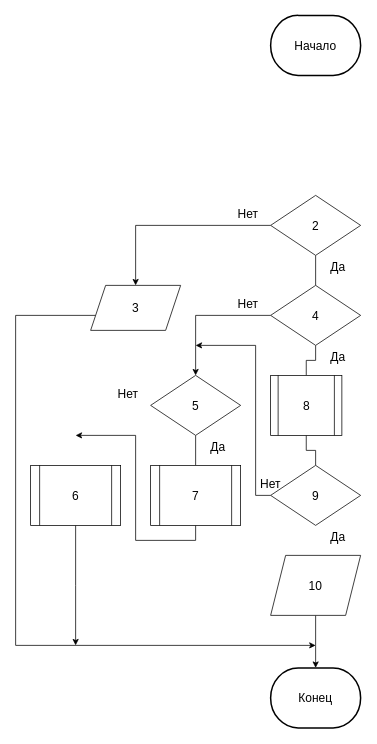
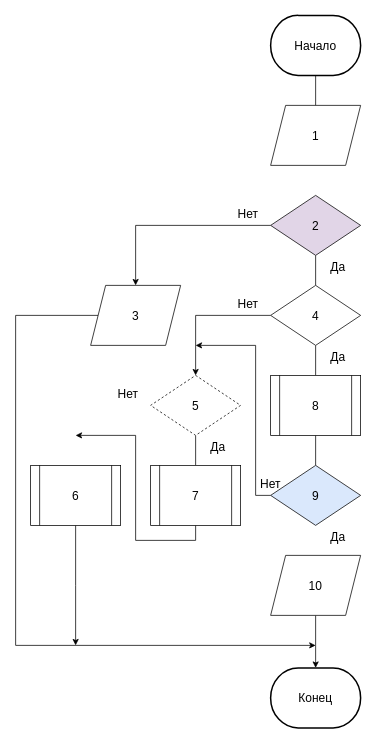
none -> (315, 90)
none -> (315, 135)
(315, 225) -> (315, 225)
(135, 308) -> (135, 315)
(195, 405) -> (195, 405)
(306, 405) -> (315, 405)
(315, 495) -> (315, 495)
